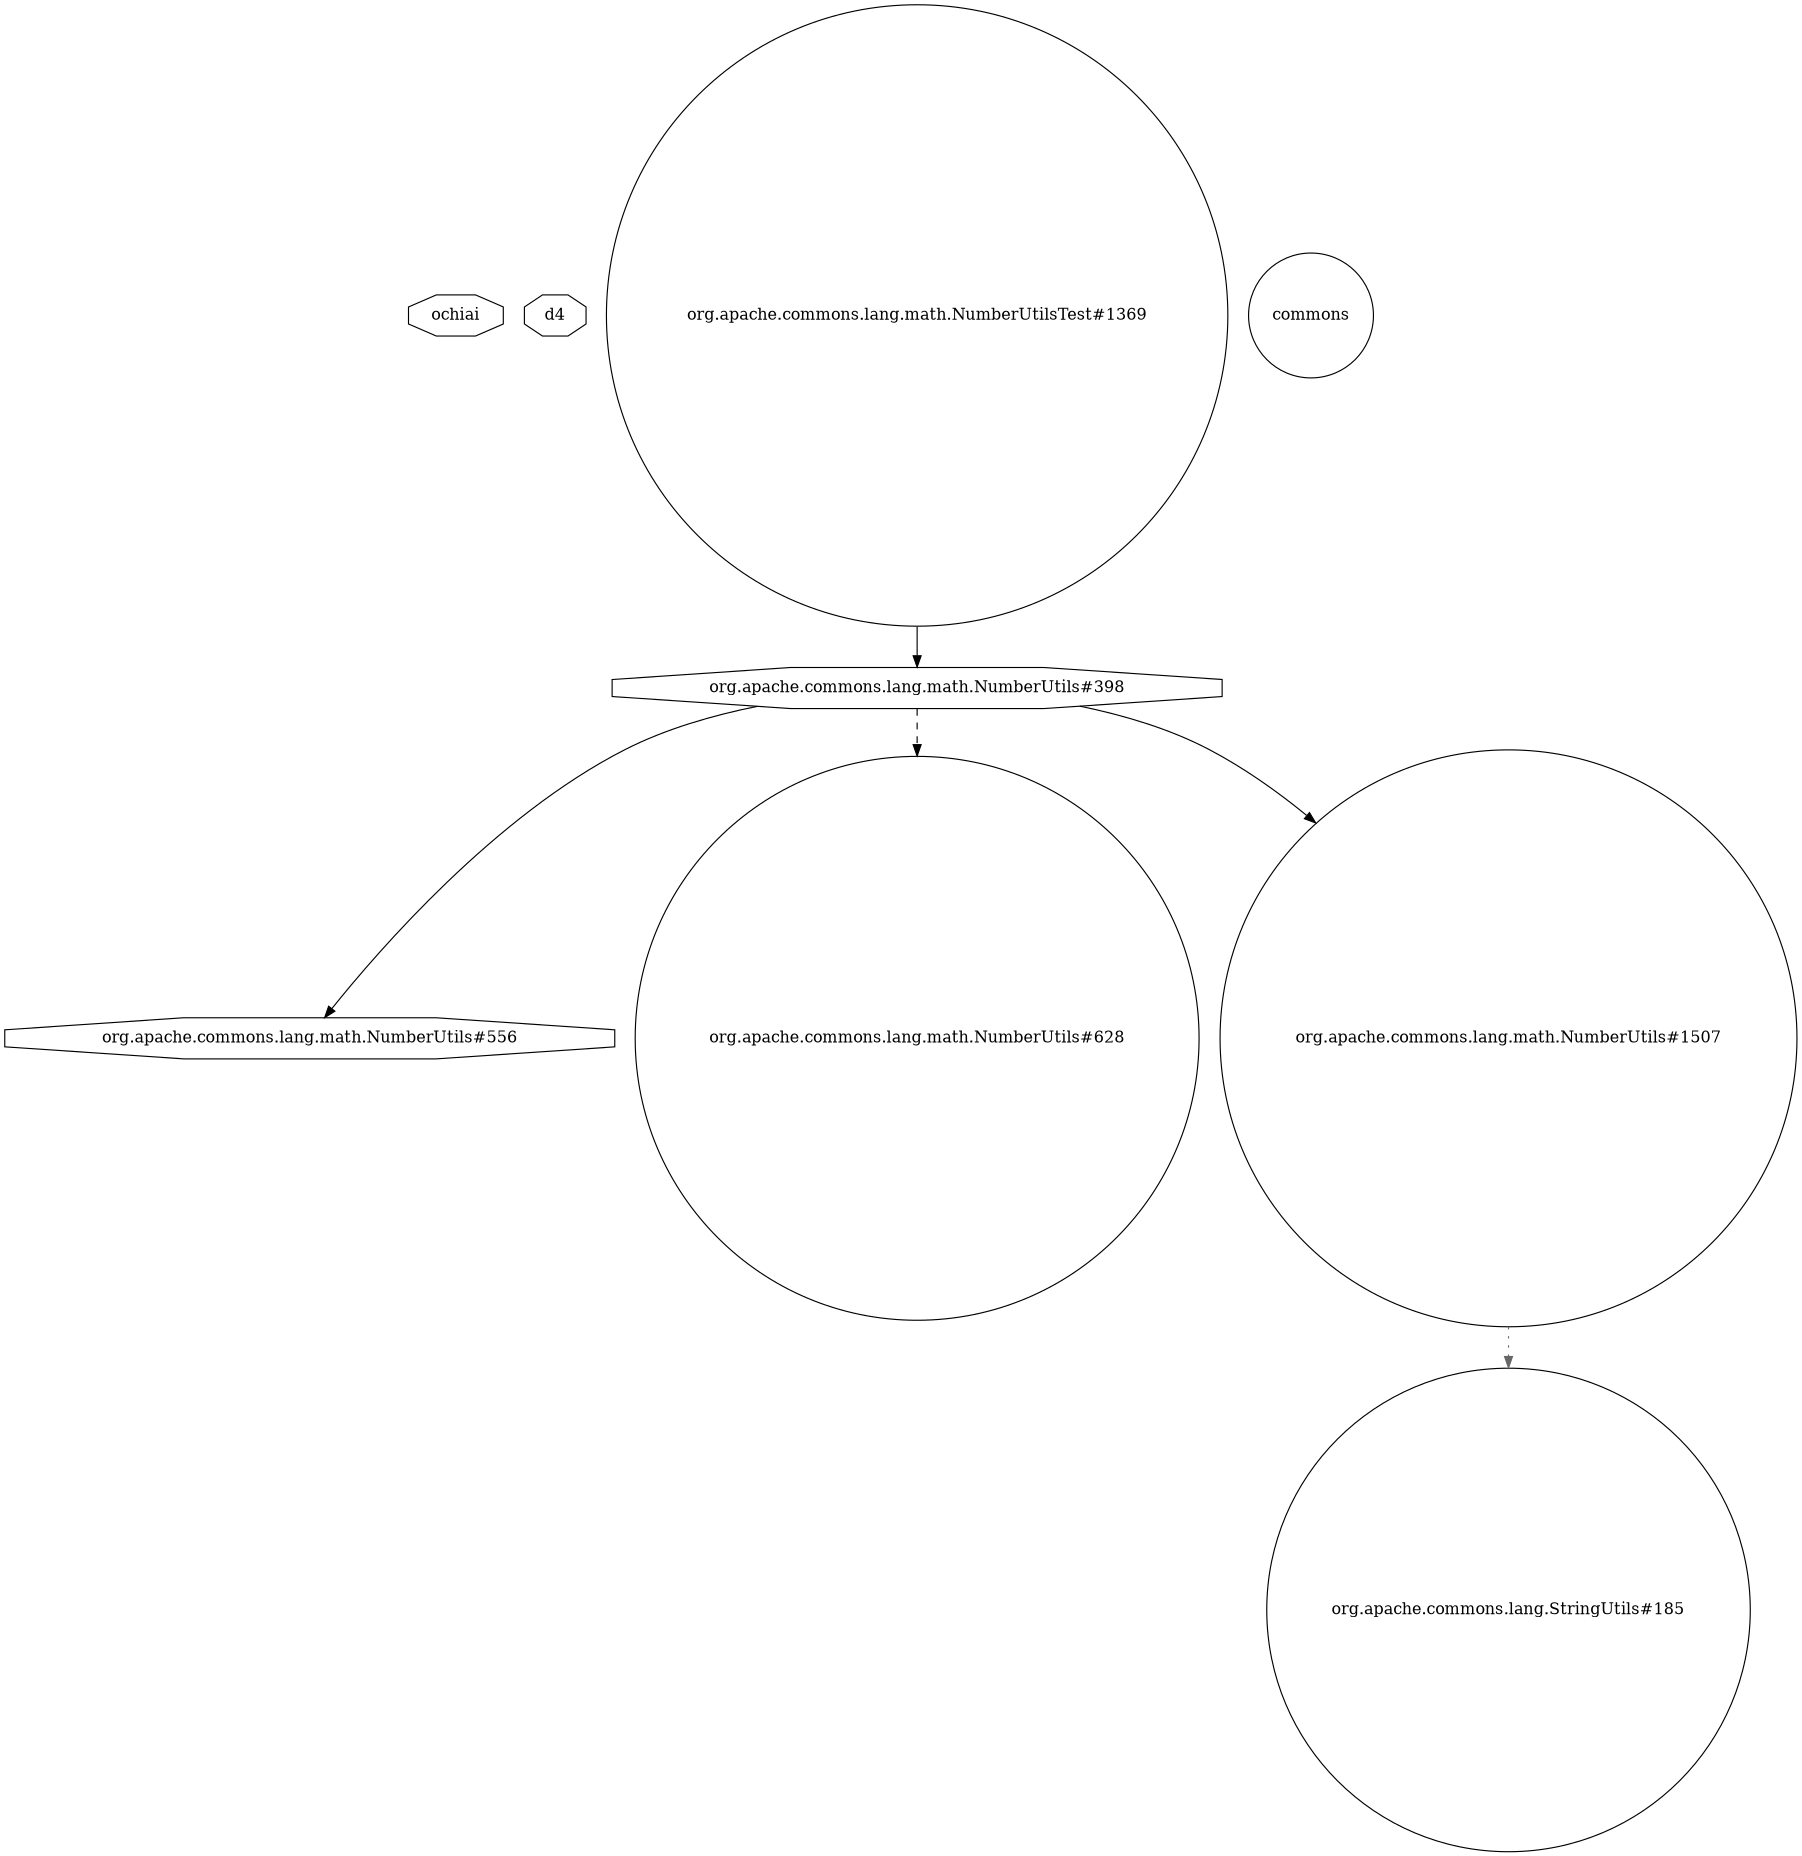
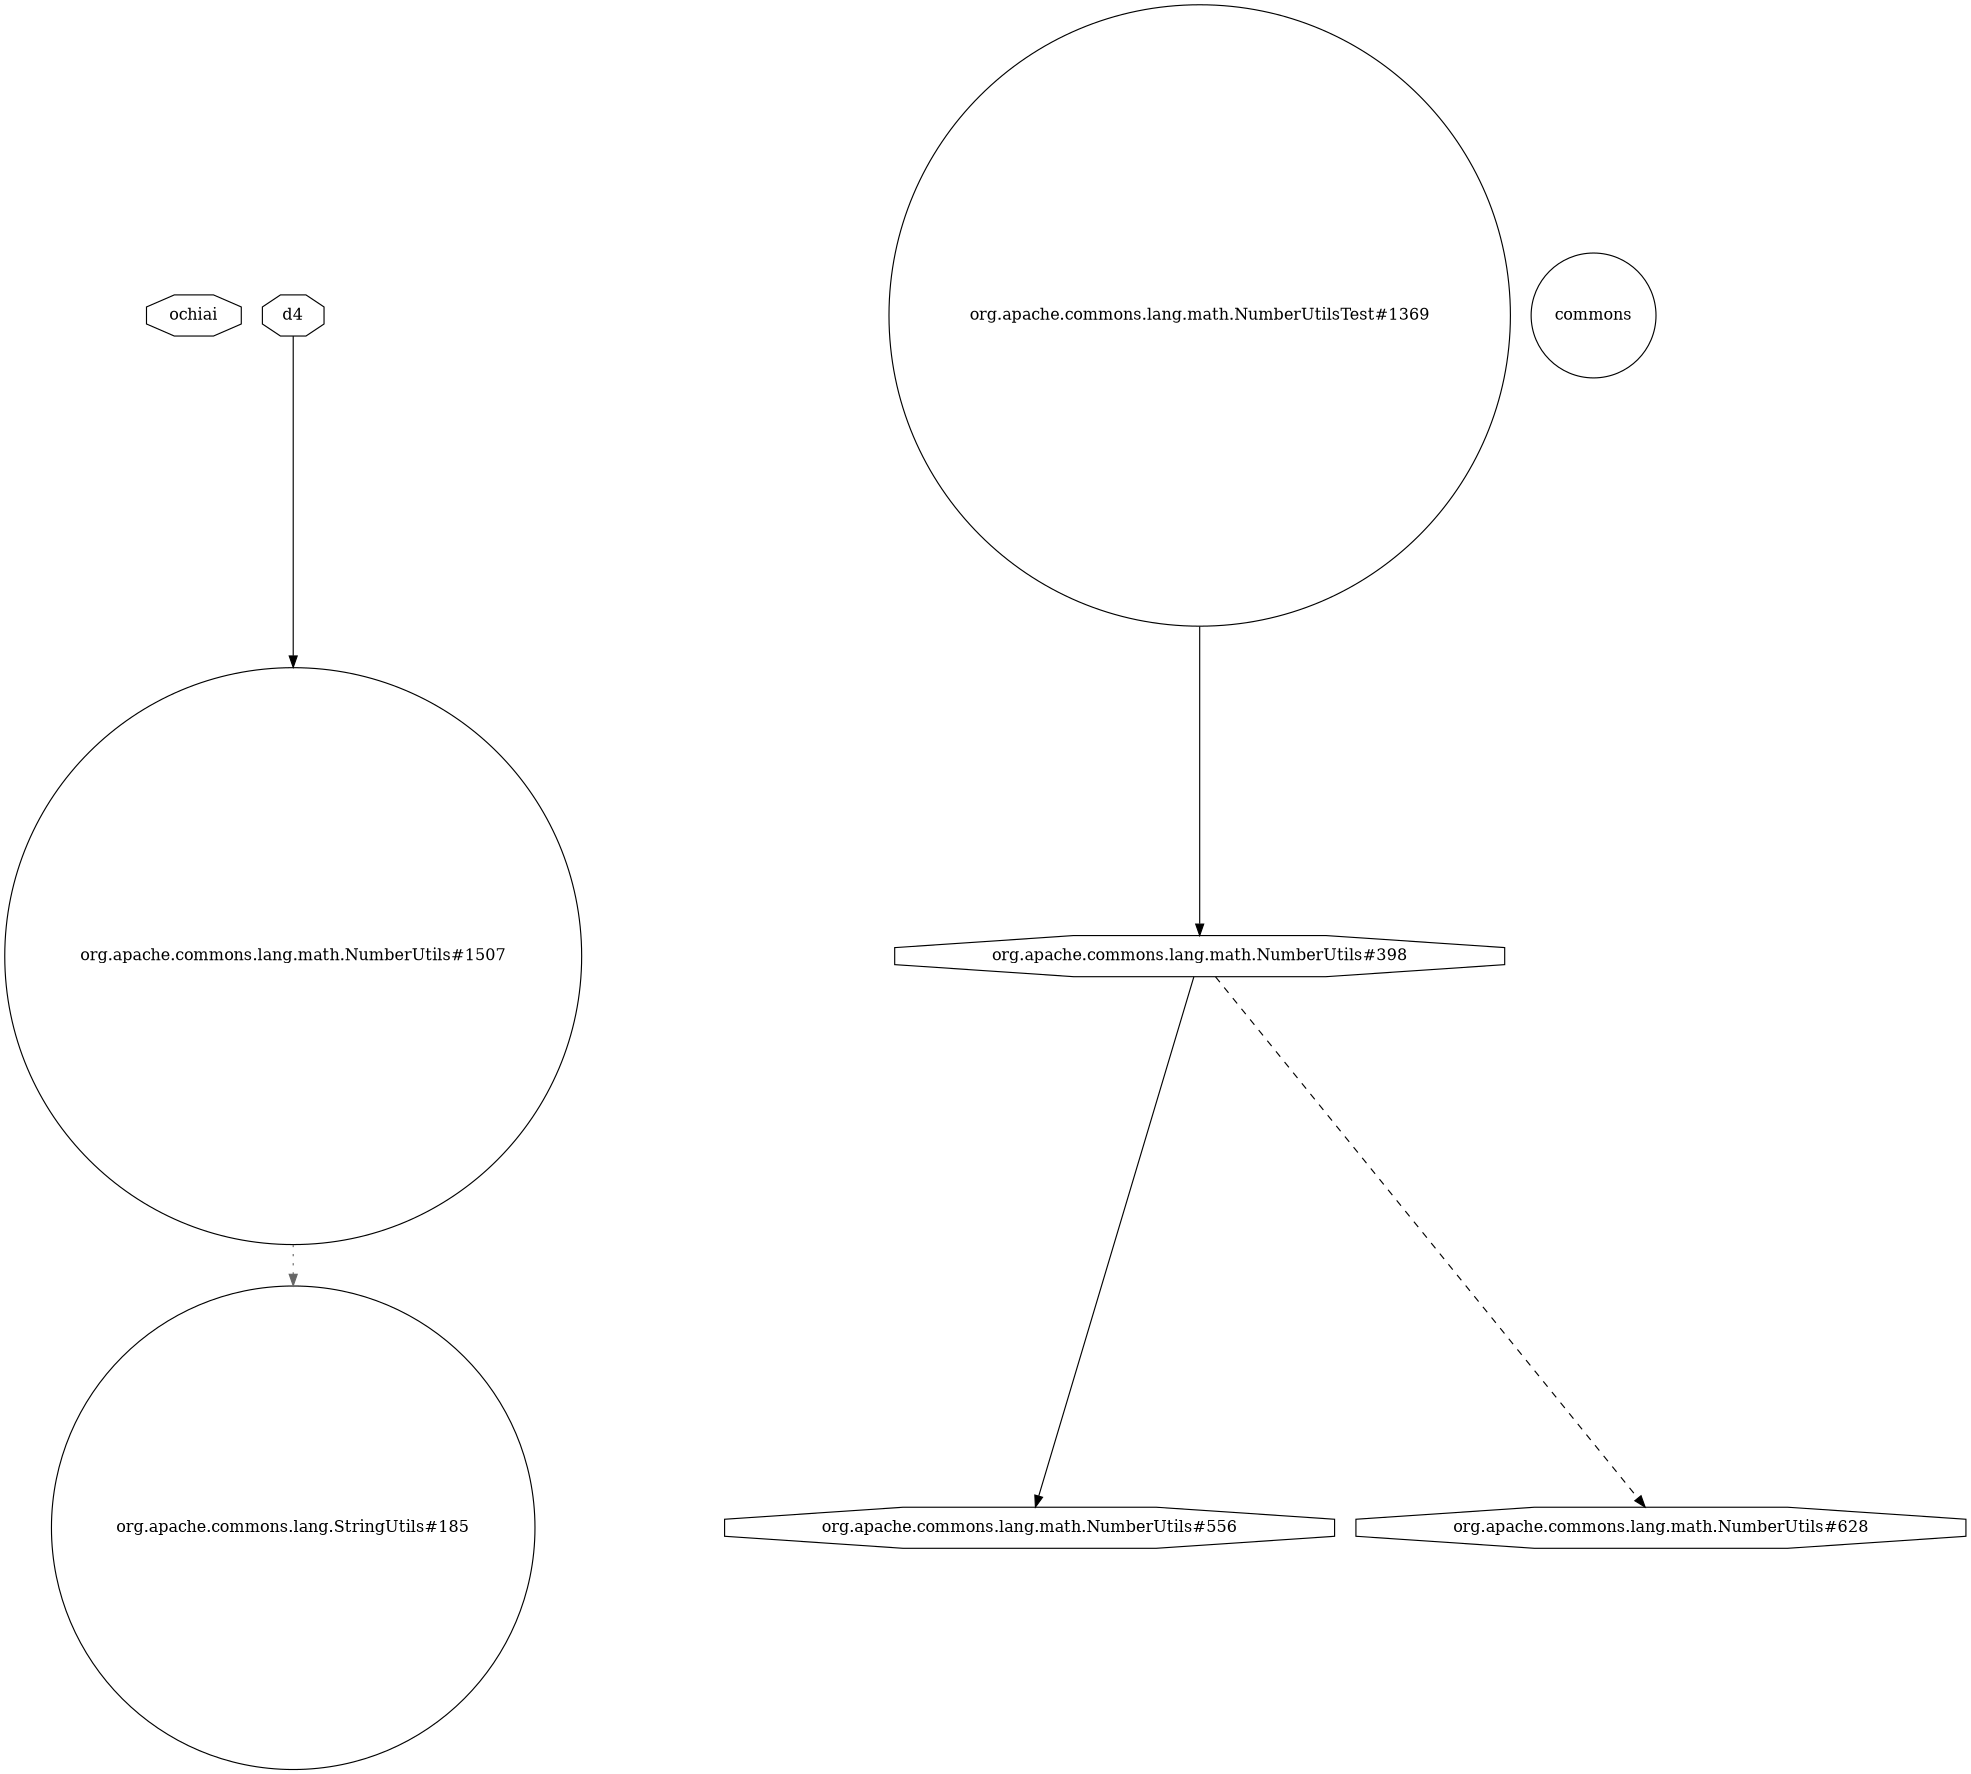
(1201, 745) -> (293, 496)
(917, 1038) -> (1661, 1528)
